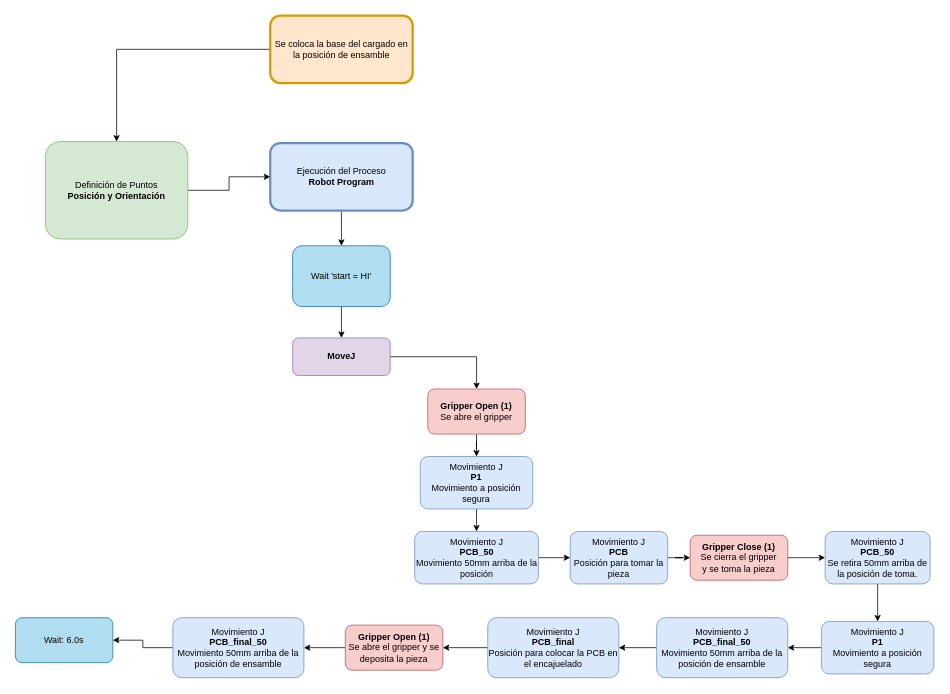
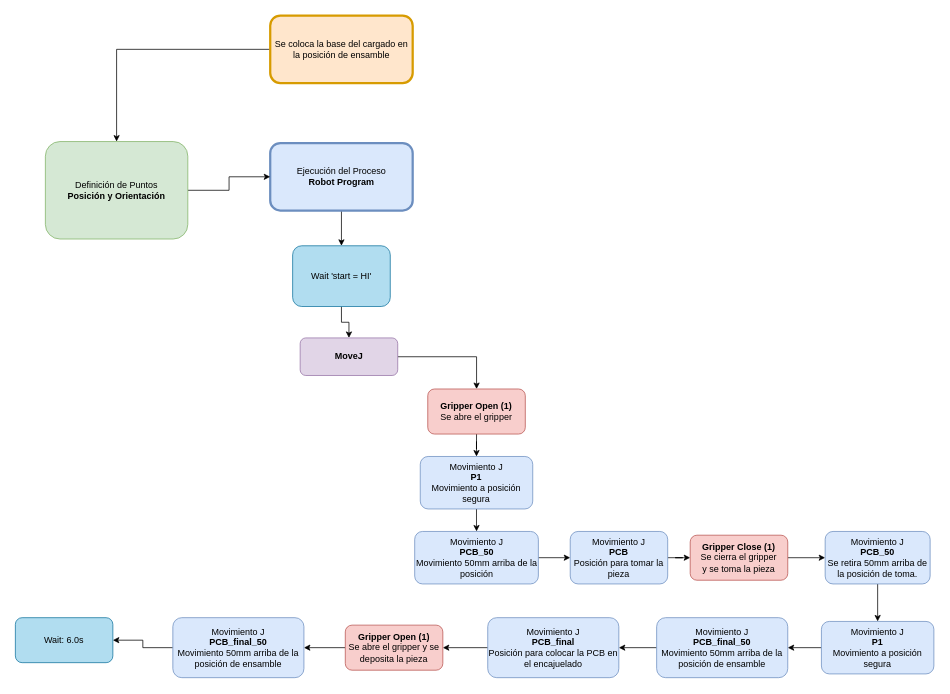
(342, 357) -> (349, 357)
